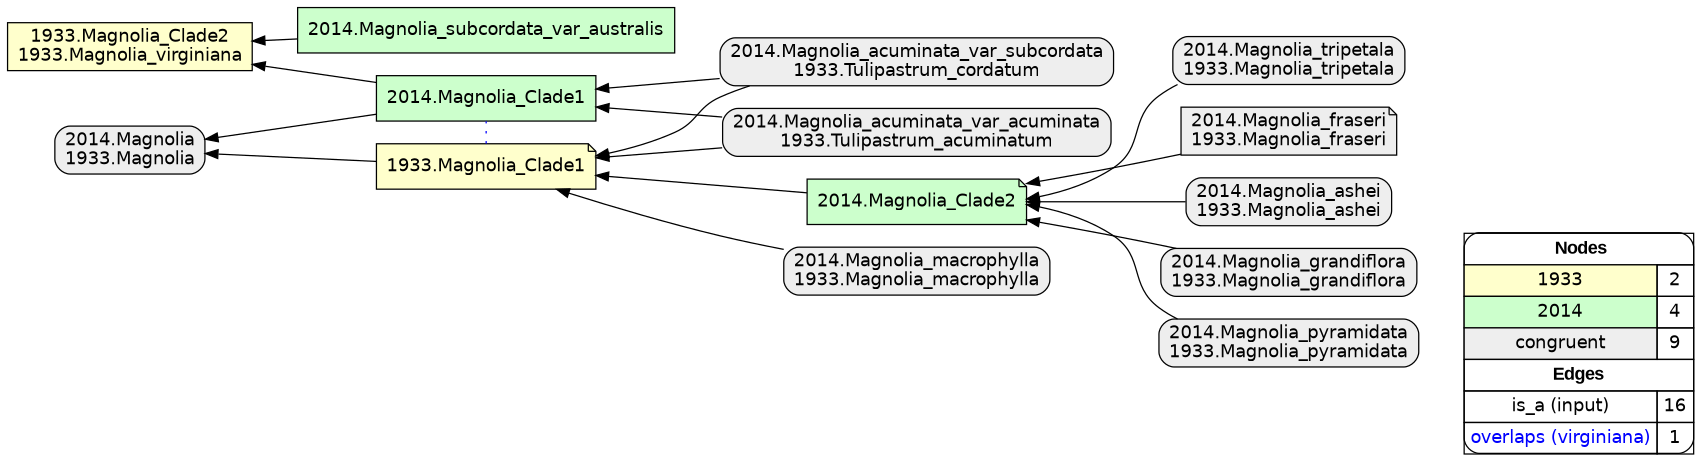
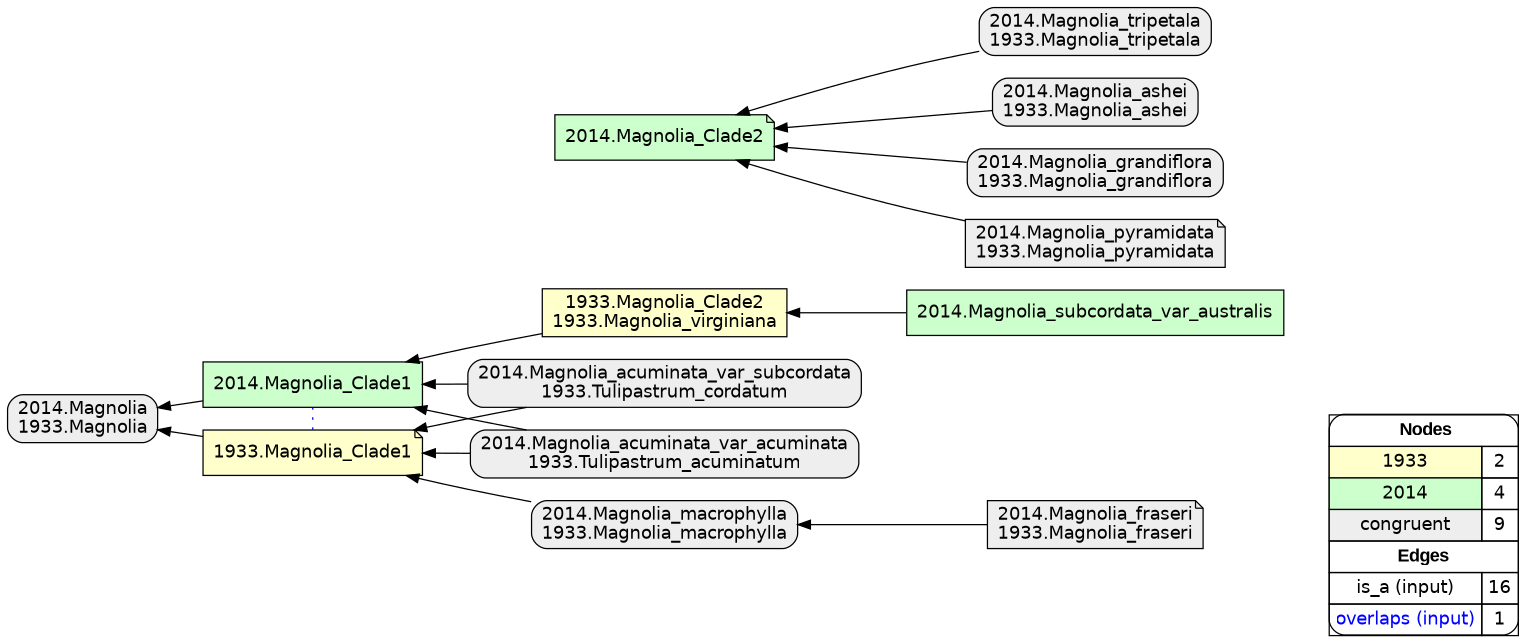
(321, 74) -> (480, 346)
(1132, 164) -> (899, 525)
(708, 185) -> none
(1289, 343) -> (1095, 243)
(1561, 438) -> (1406, 619)
